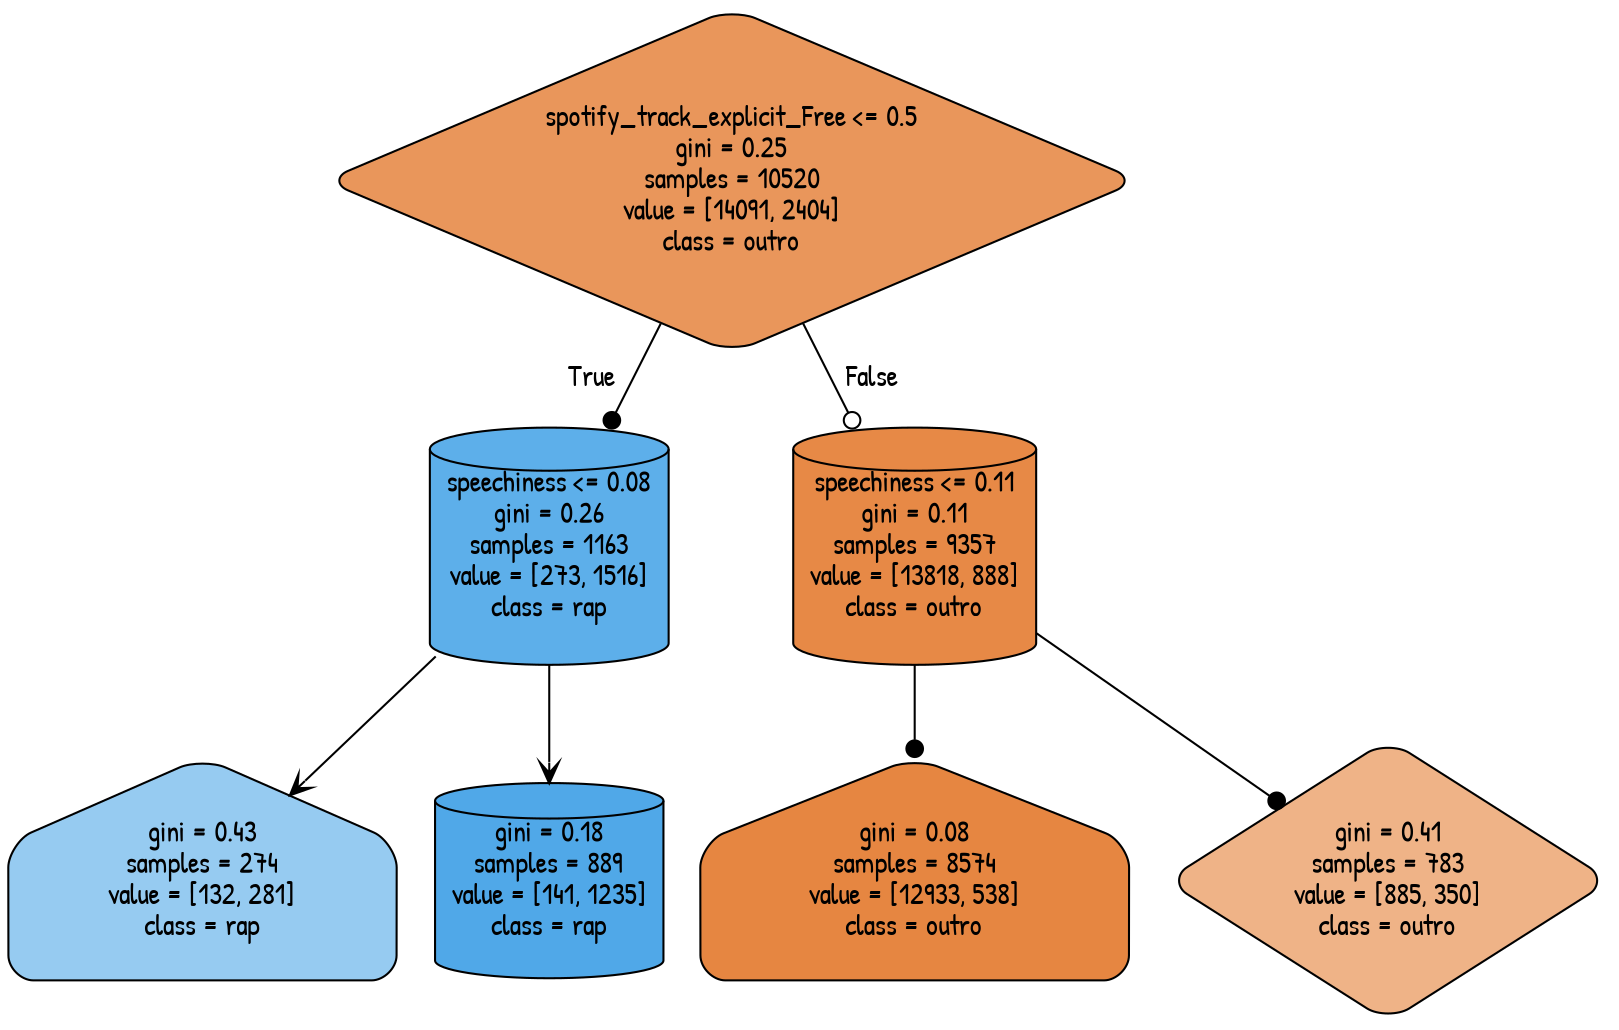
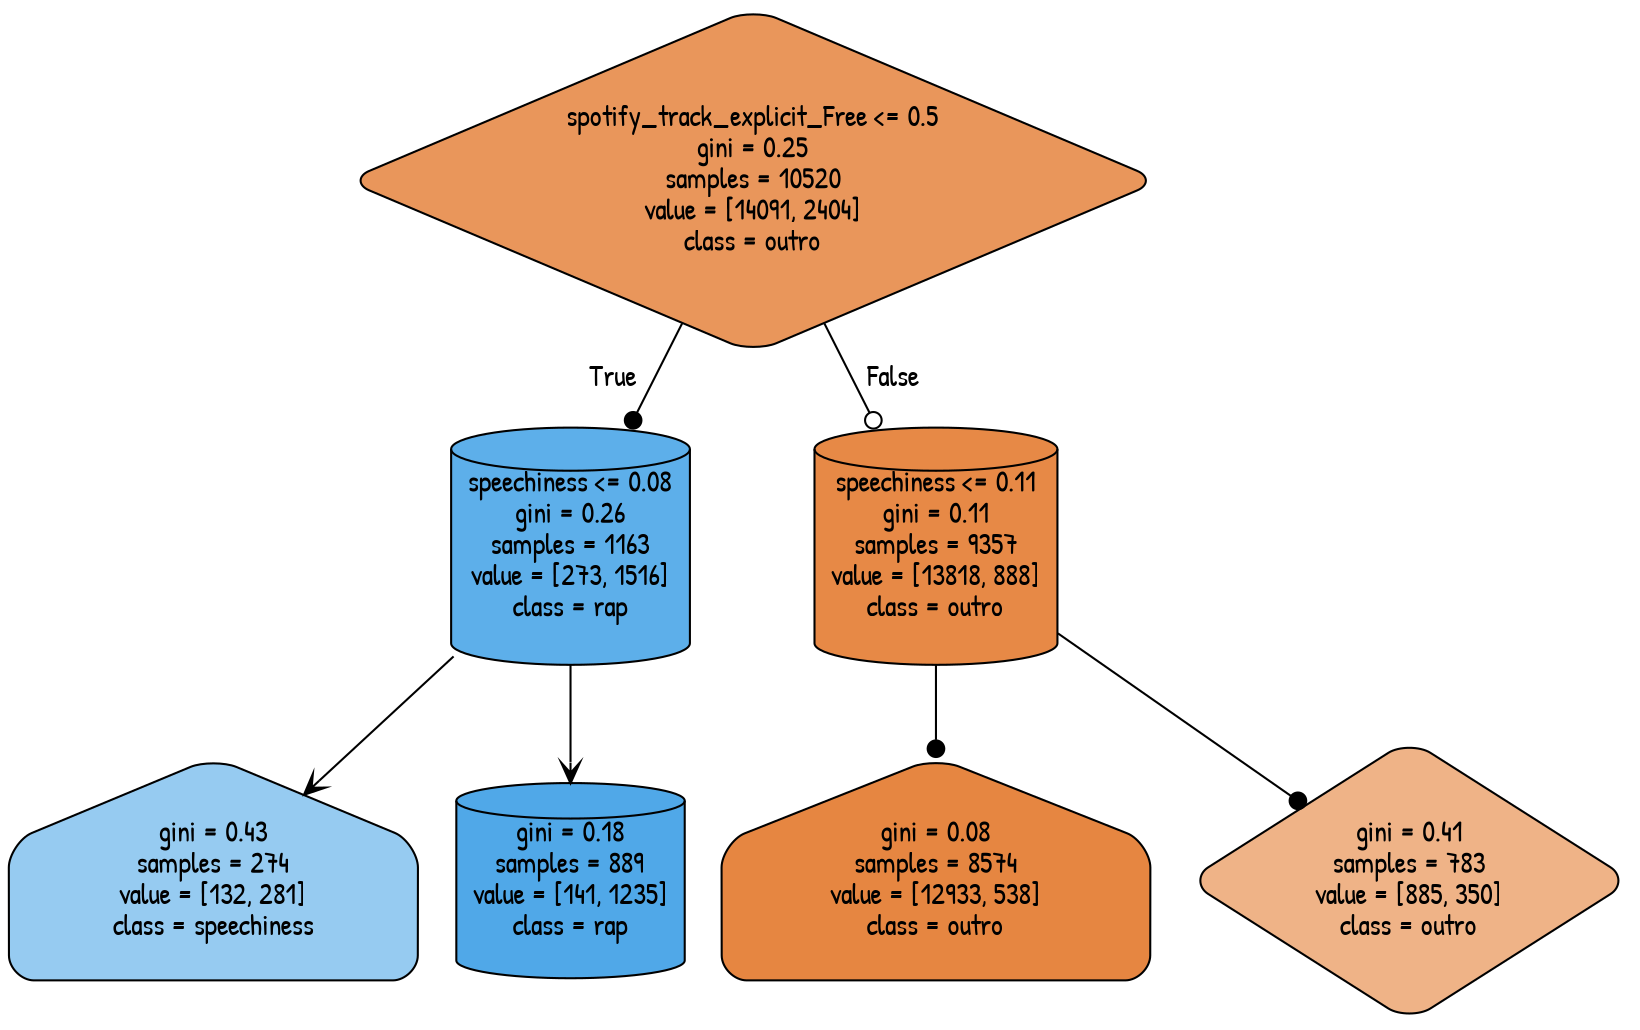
(202, 881) -> (213, 881)
